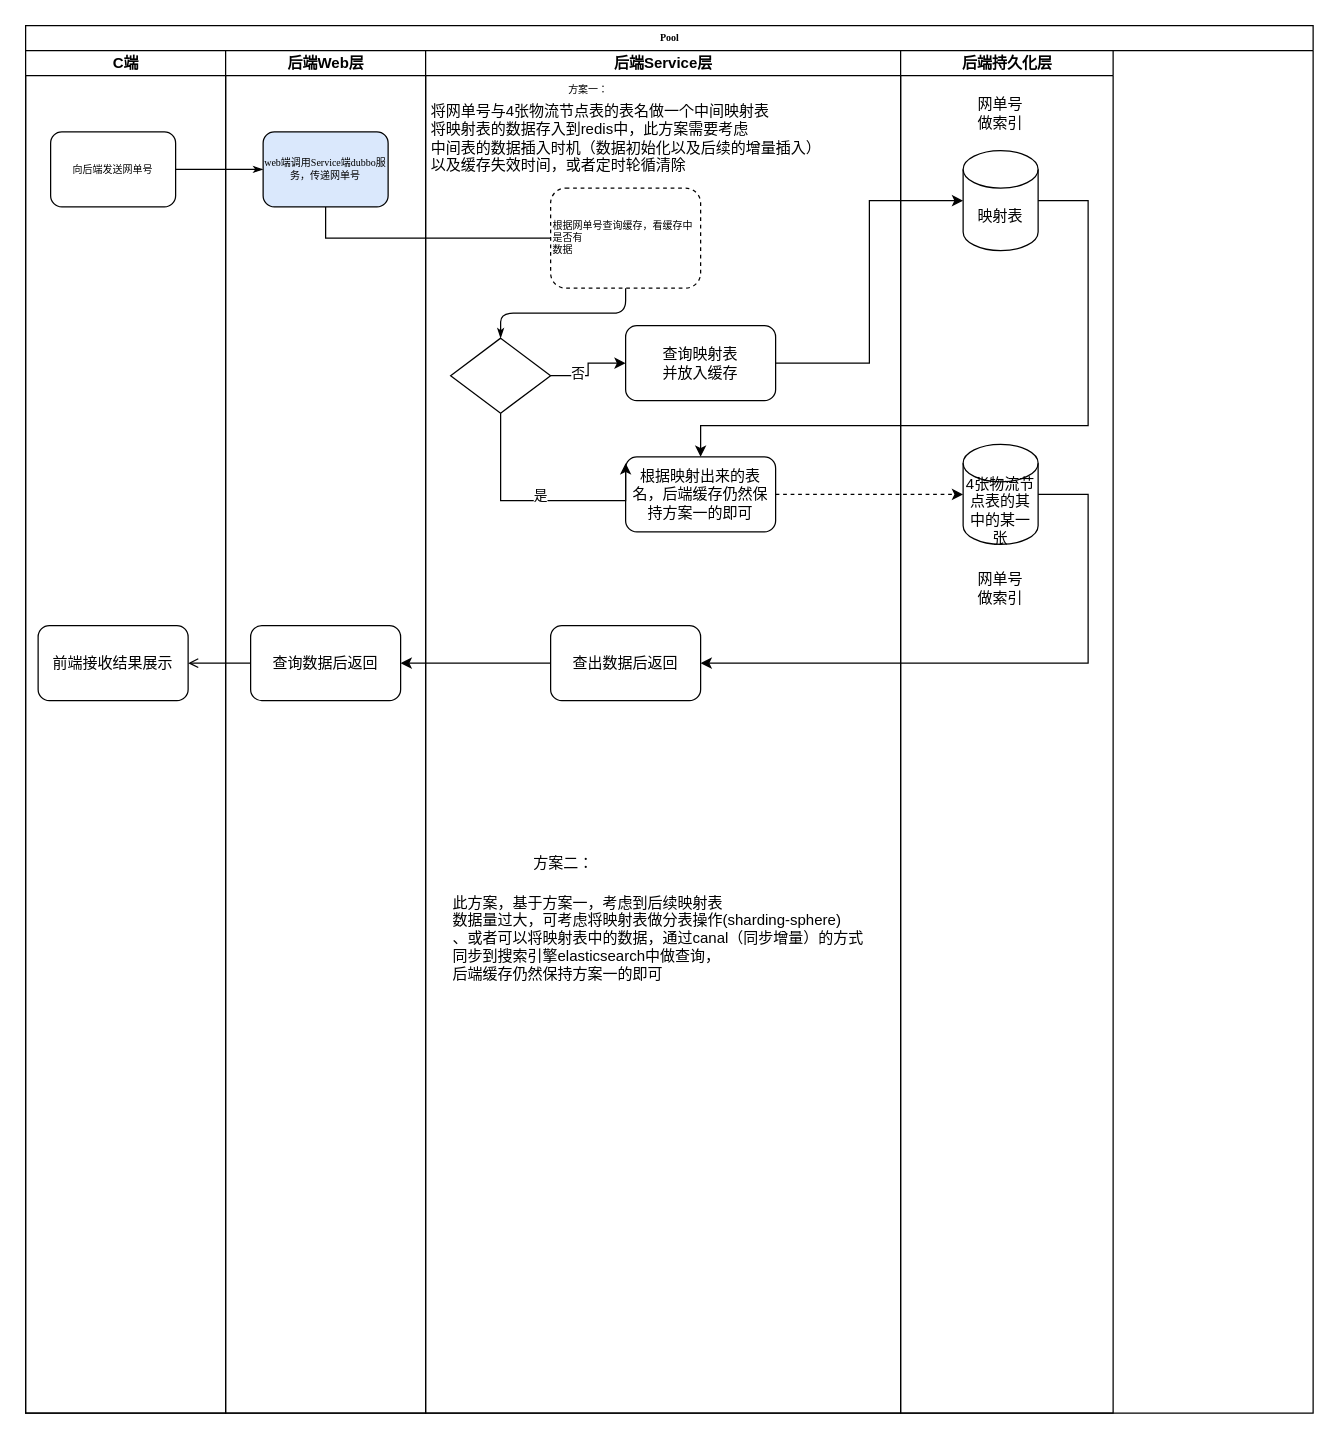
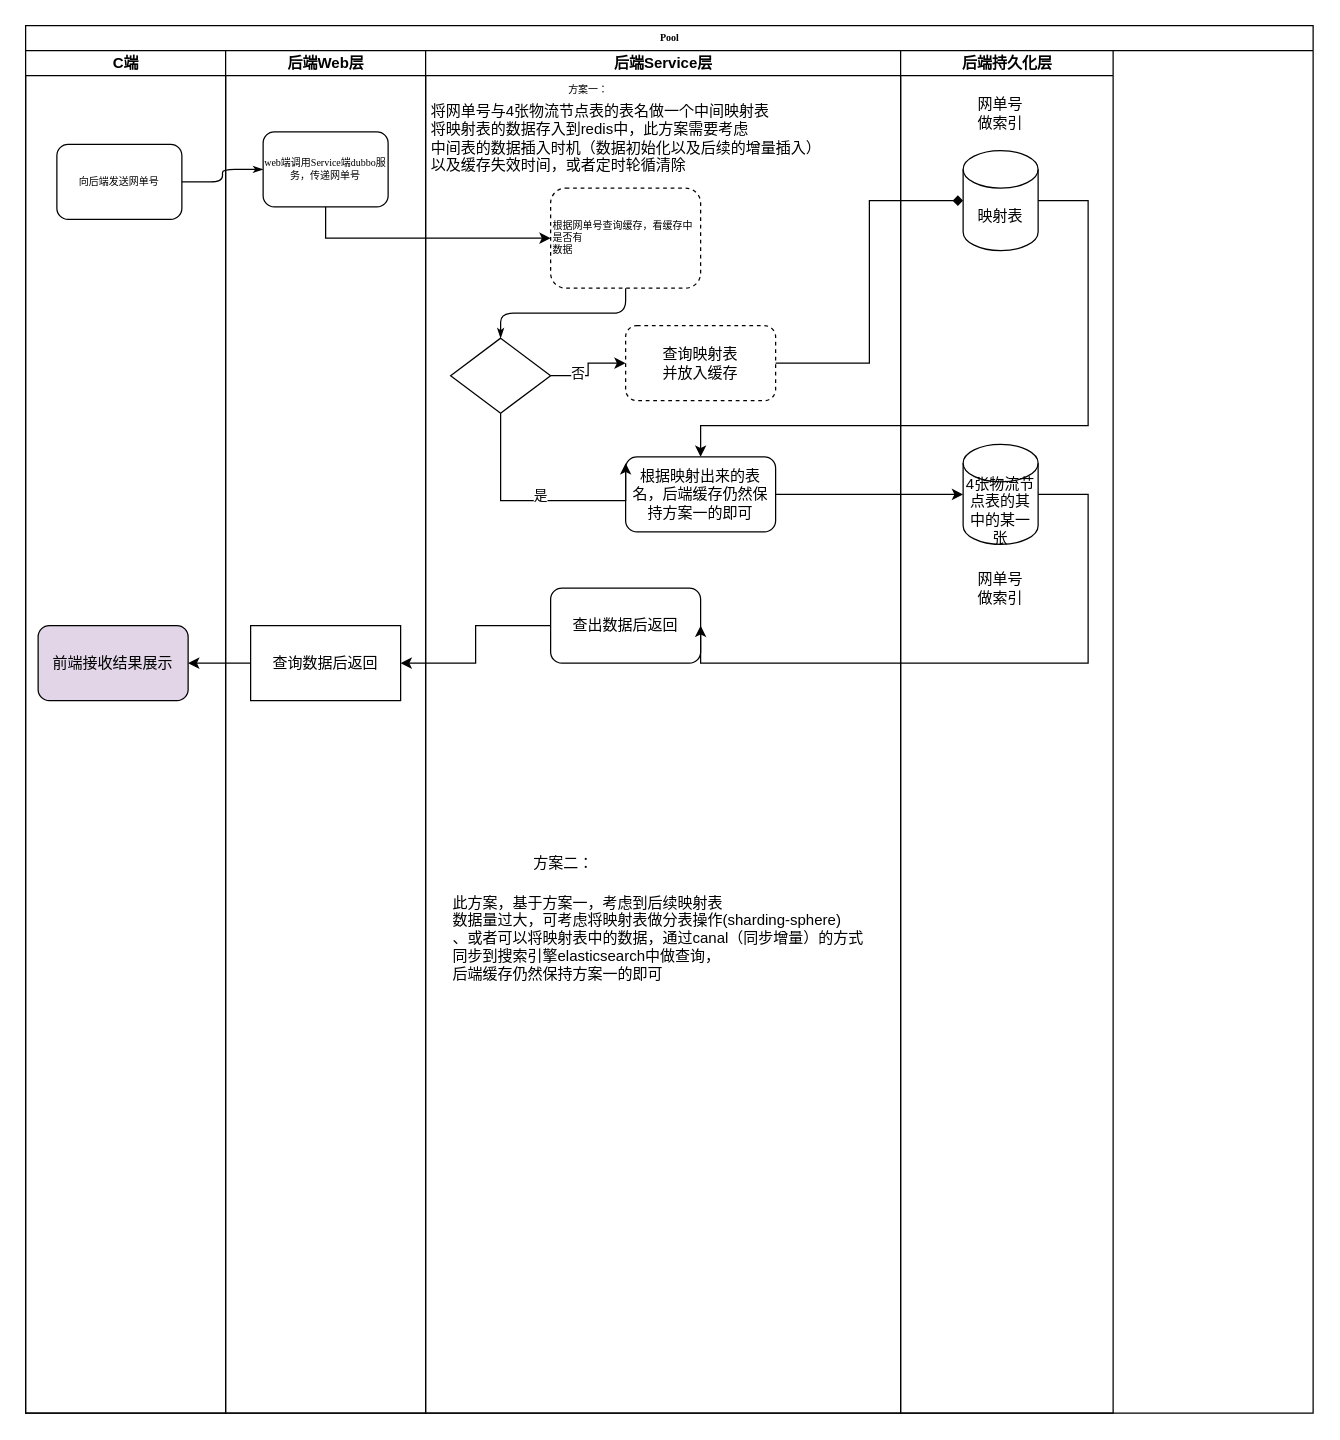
(113, 169) -> (119, 182)
(326, 169) -> (326, 169)
(953, 201) -> (952, 201)
(544, 238) -> (541, 238)
(701, 363) -> (701, 363)
(866, 494) -> (866, 494)
(113, 663) -> (113, 663)
(196, 663) -> (198, 663)
(326, 663) -> (326, 663)
(626, 663) -> (626, 626)
